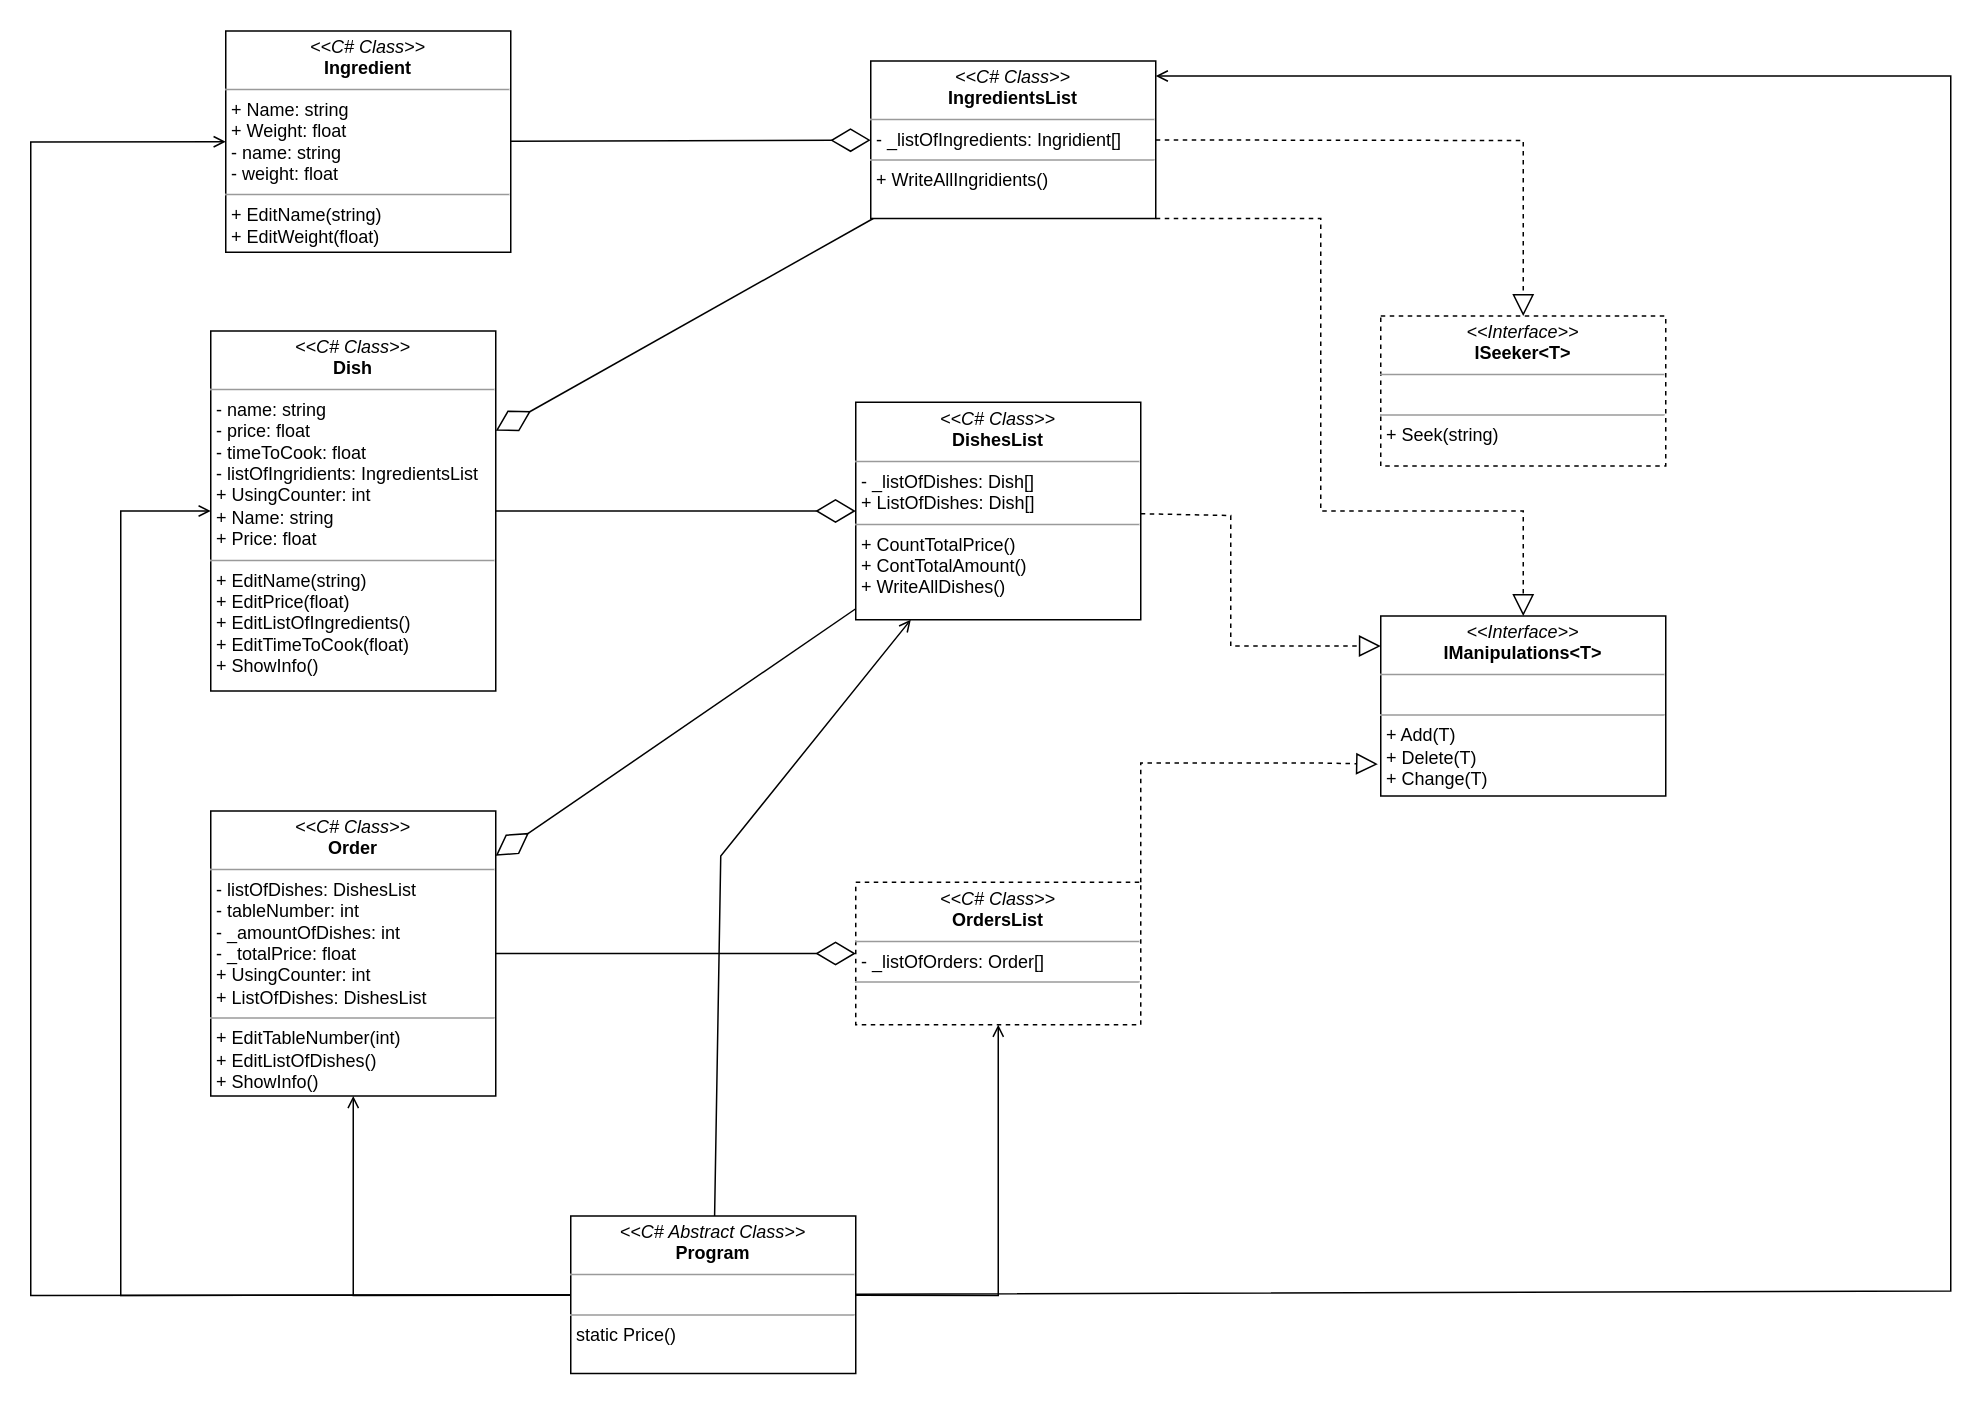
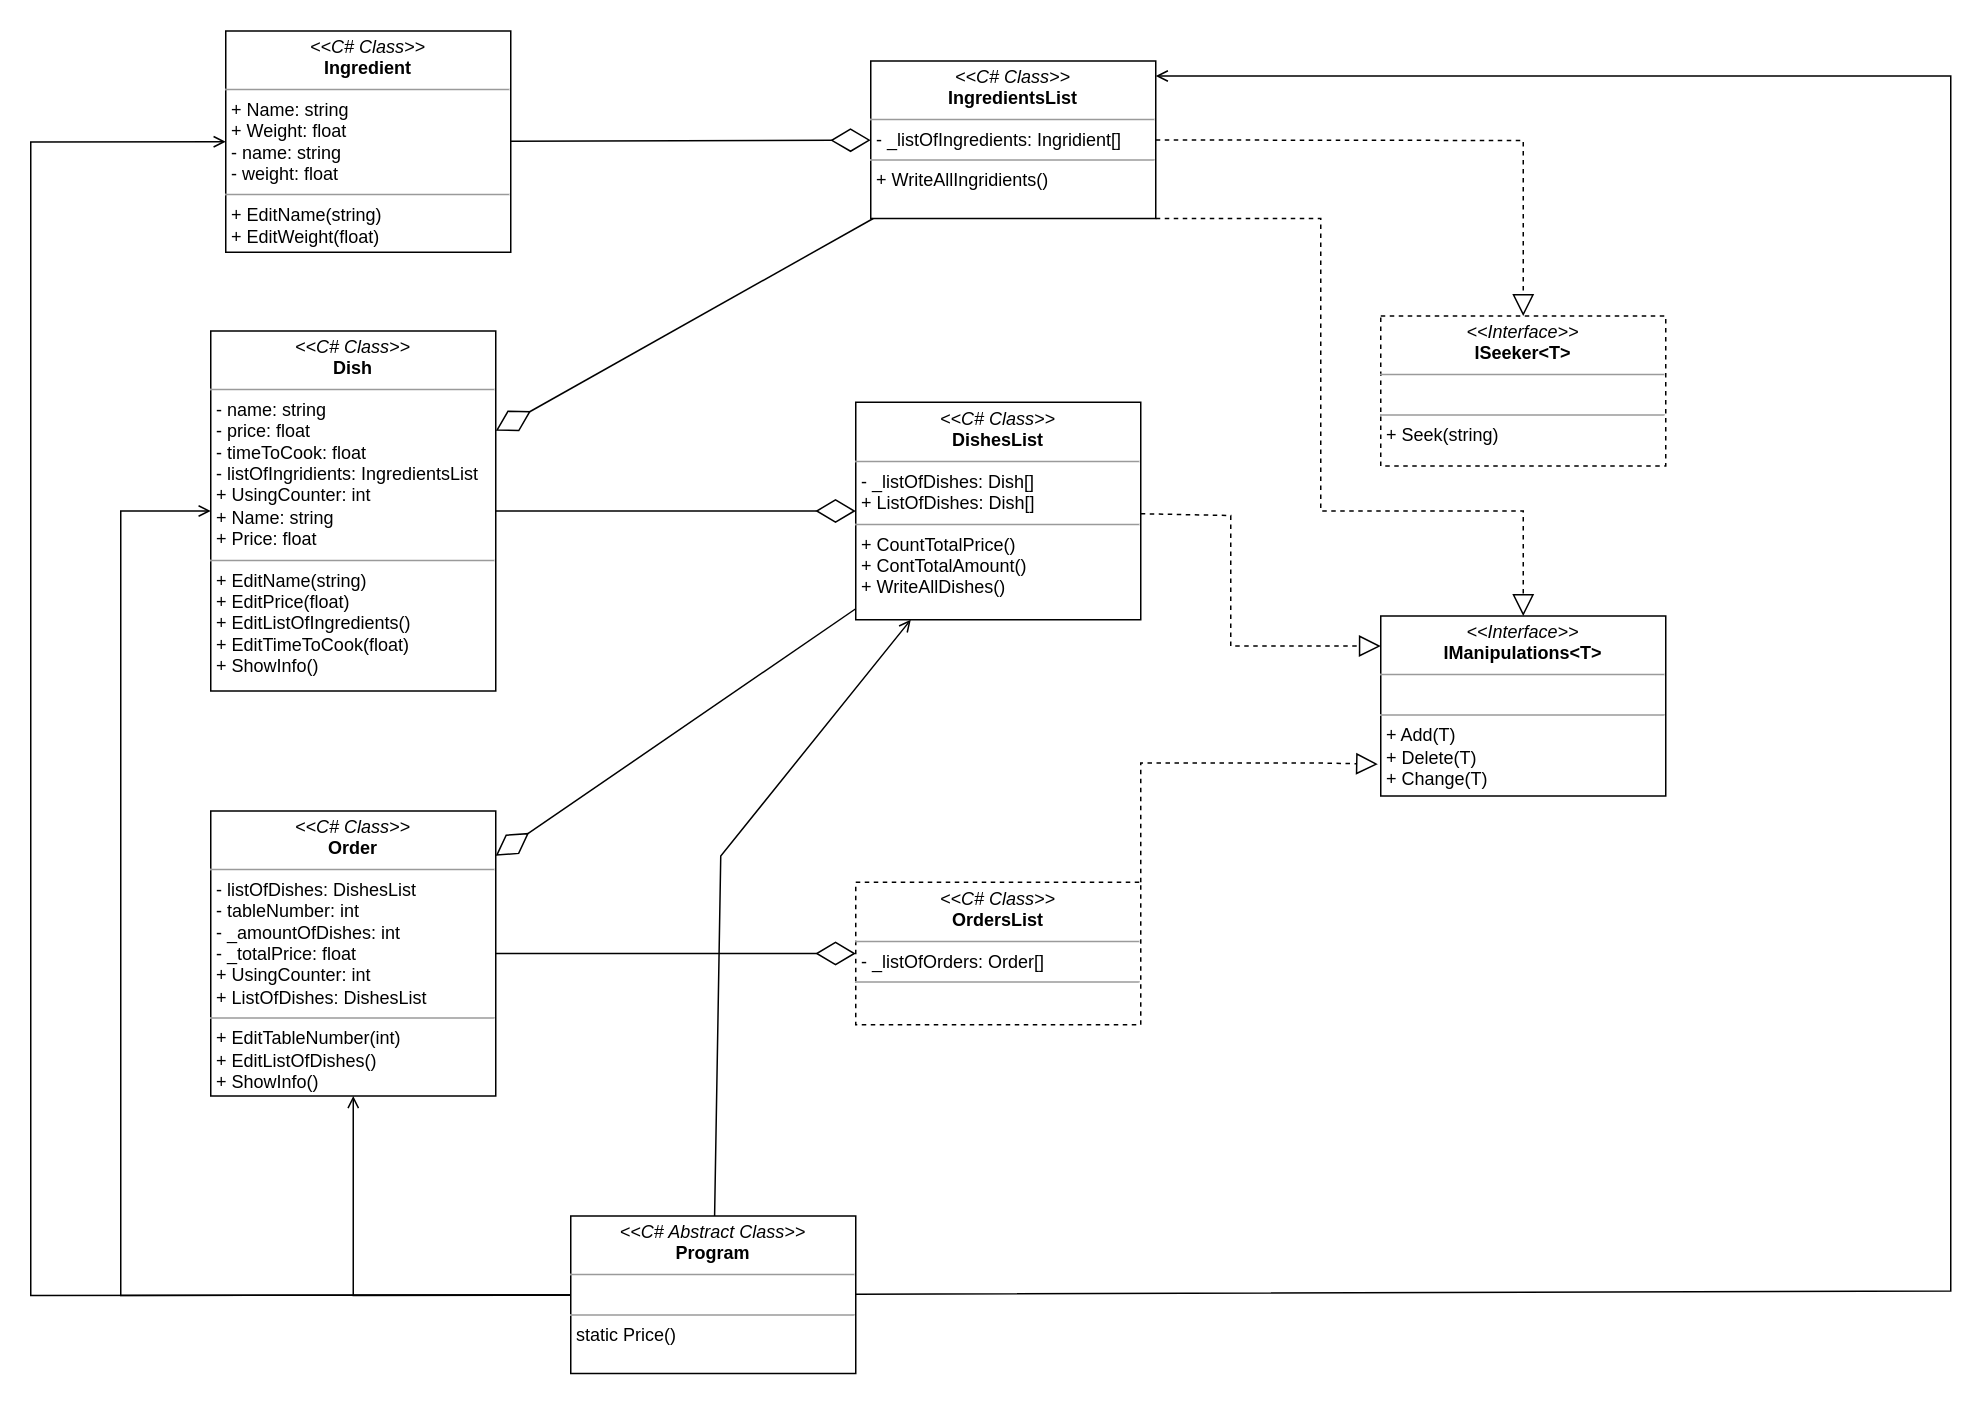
(998, 1160) -> none
